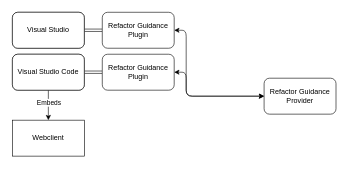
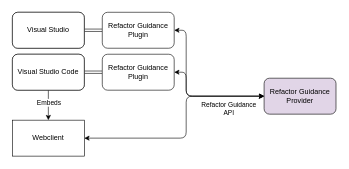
(300, 96) -> (300, 96)
none -> (185, 137)
